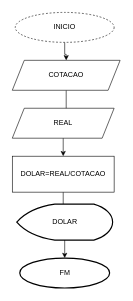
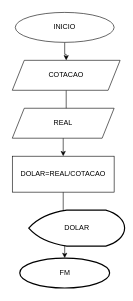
(65, 27) -> (65, 27)
(65, 222) -> (77, 228)
